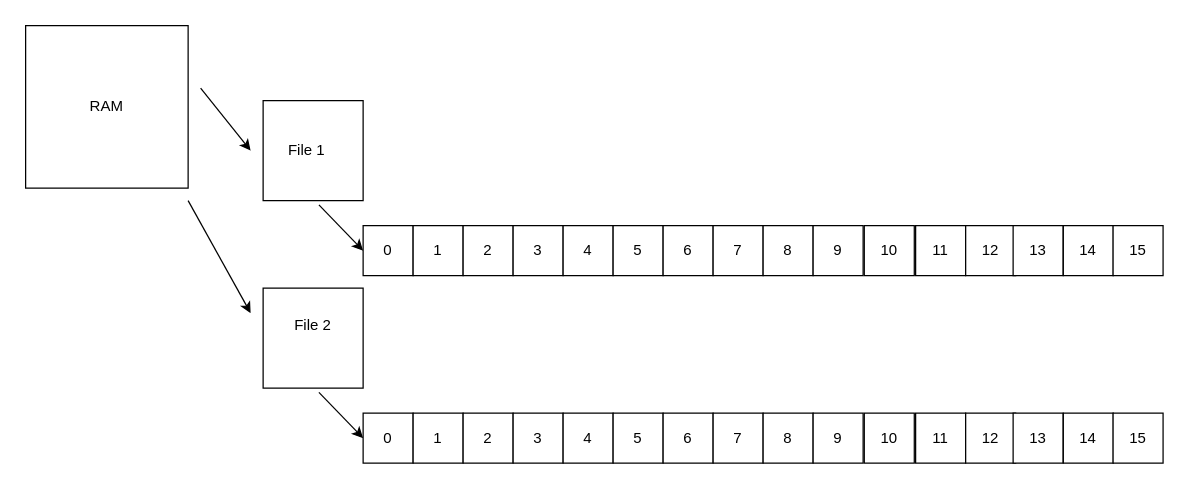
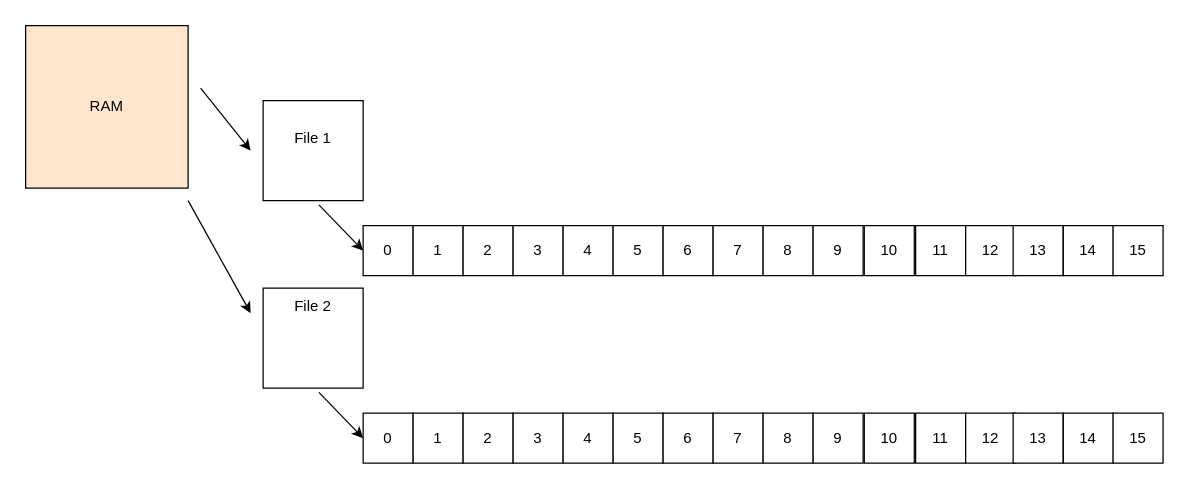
(107, 107) -> (107, 107)
(307, 151) -> (313, 138)
(313, 326) -> (313, 307)
